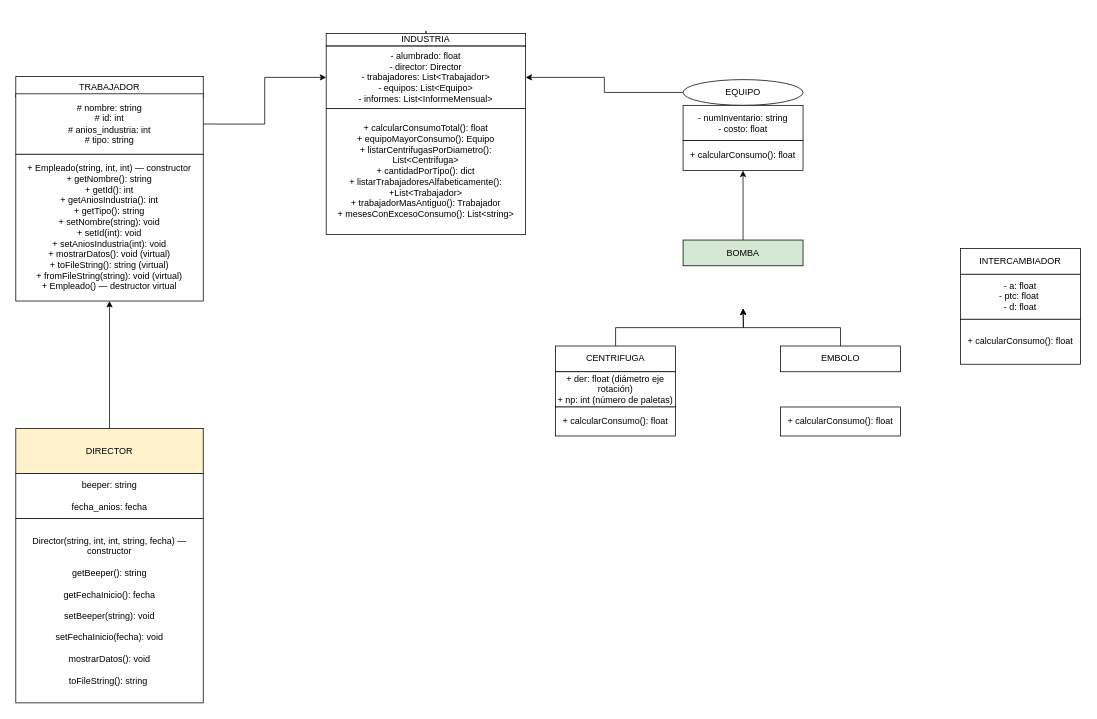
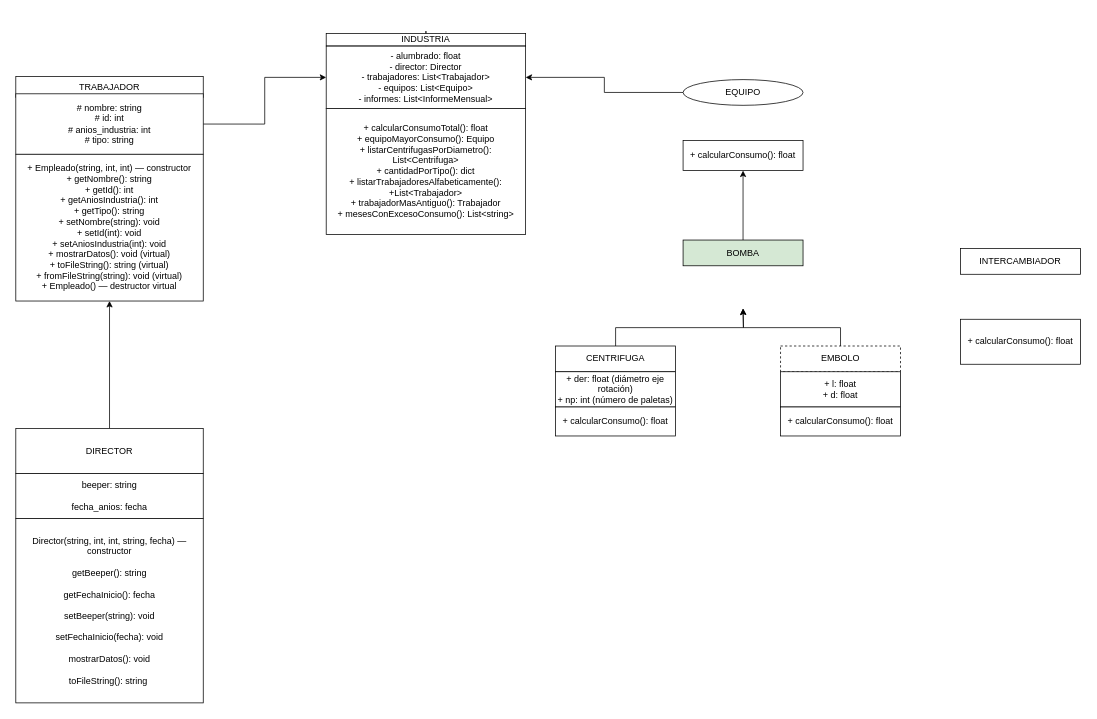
(743, 123) -> none
(1020, 297) -> none
(840, 359) -> (840, 359)
none -> (840, 390)
(109, 451) -> (109, 451)
